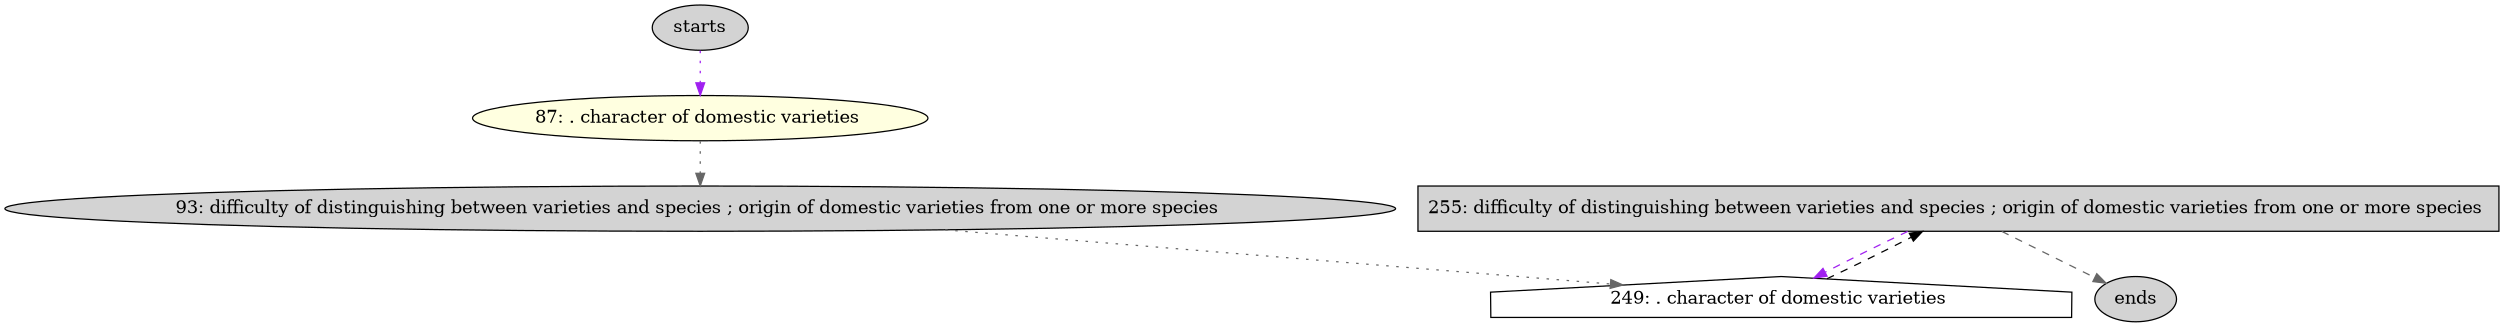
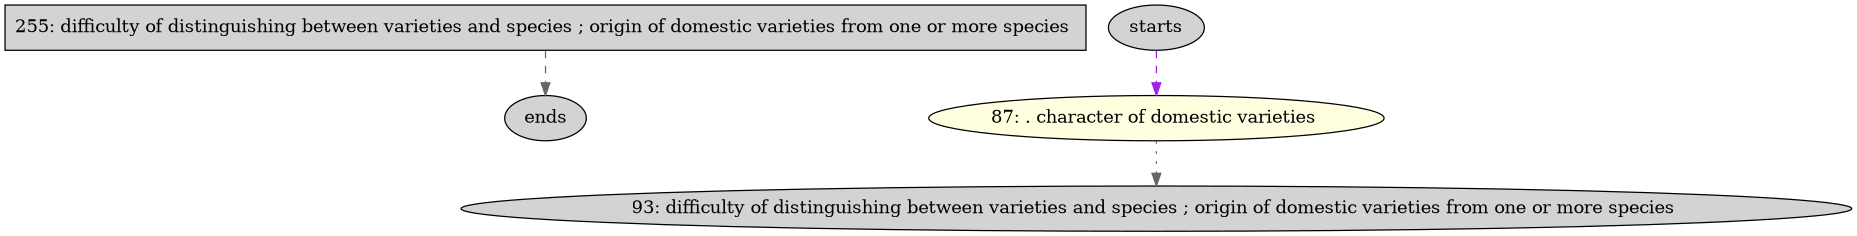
(700, 67) -> (1156, 67)
(1781, 299) -> none
